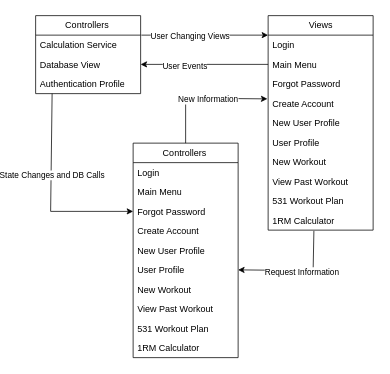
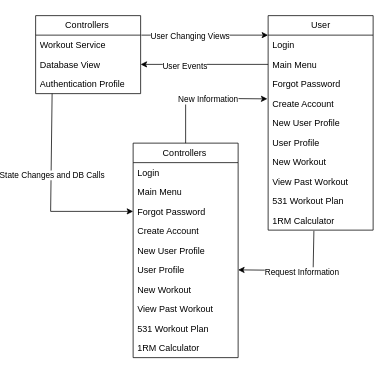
(321, 25) -> (321, 25)
(82, 46) -> (76, 46)
